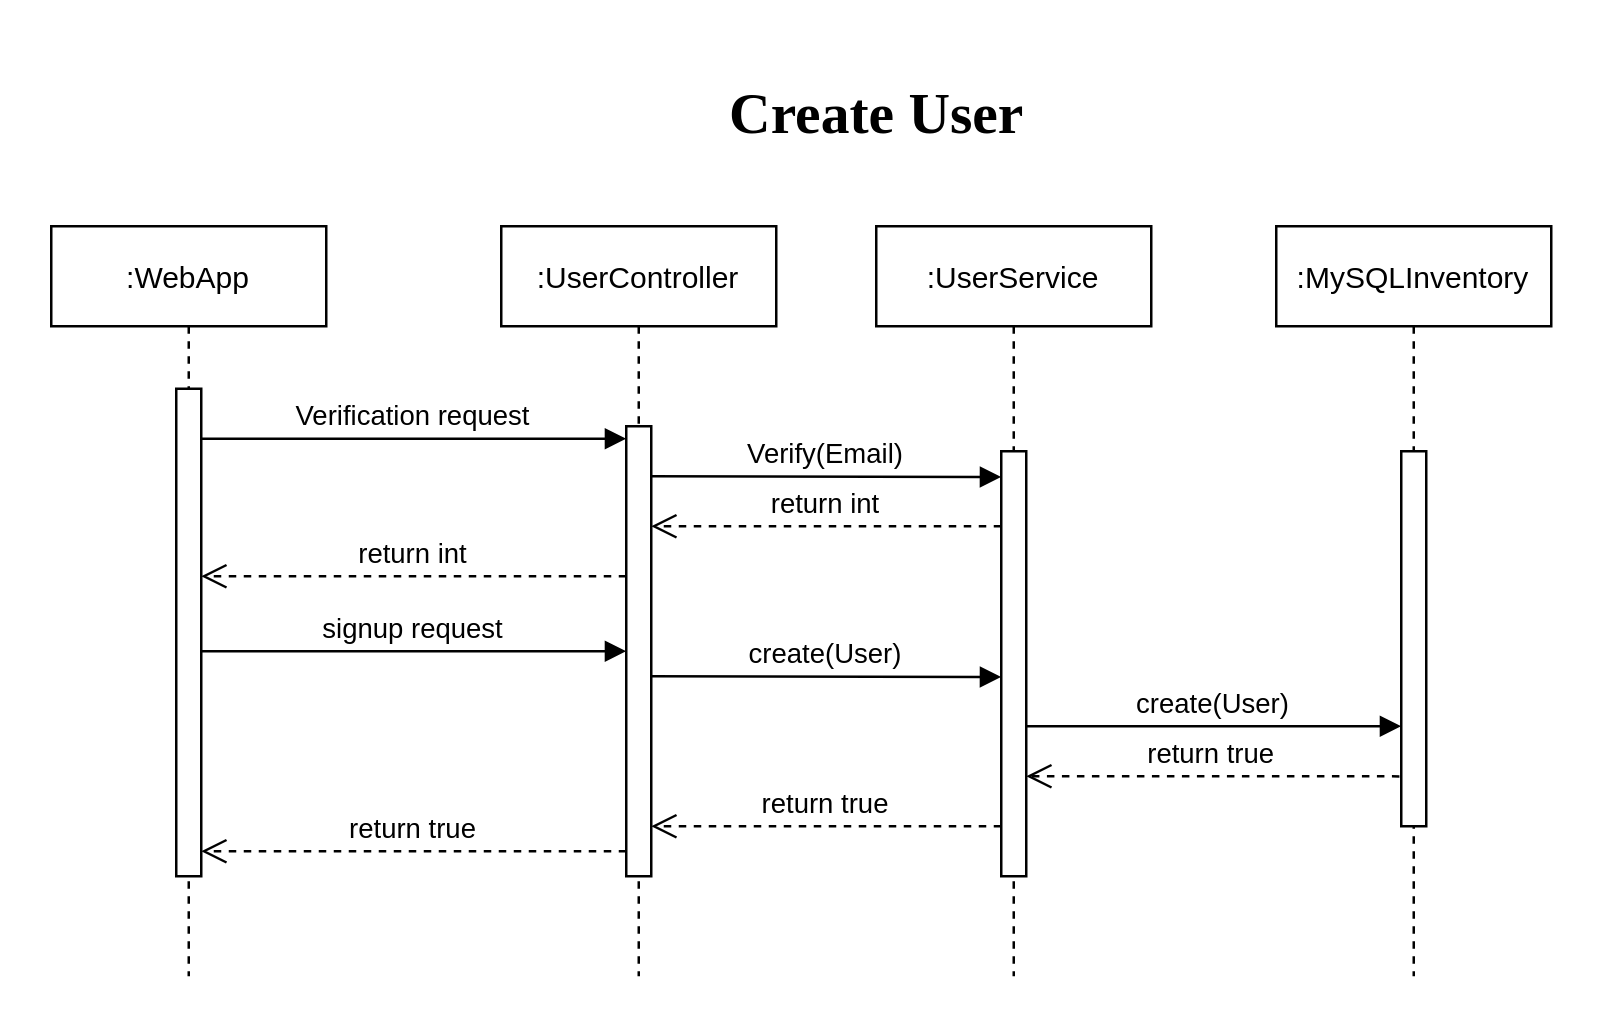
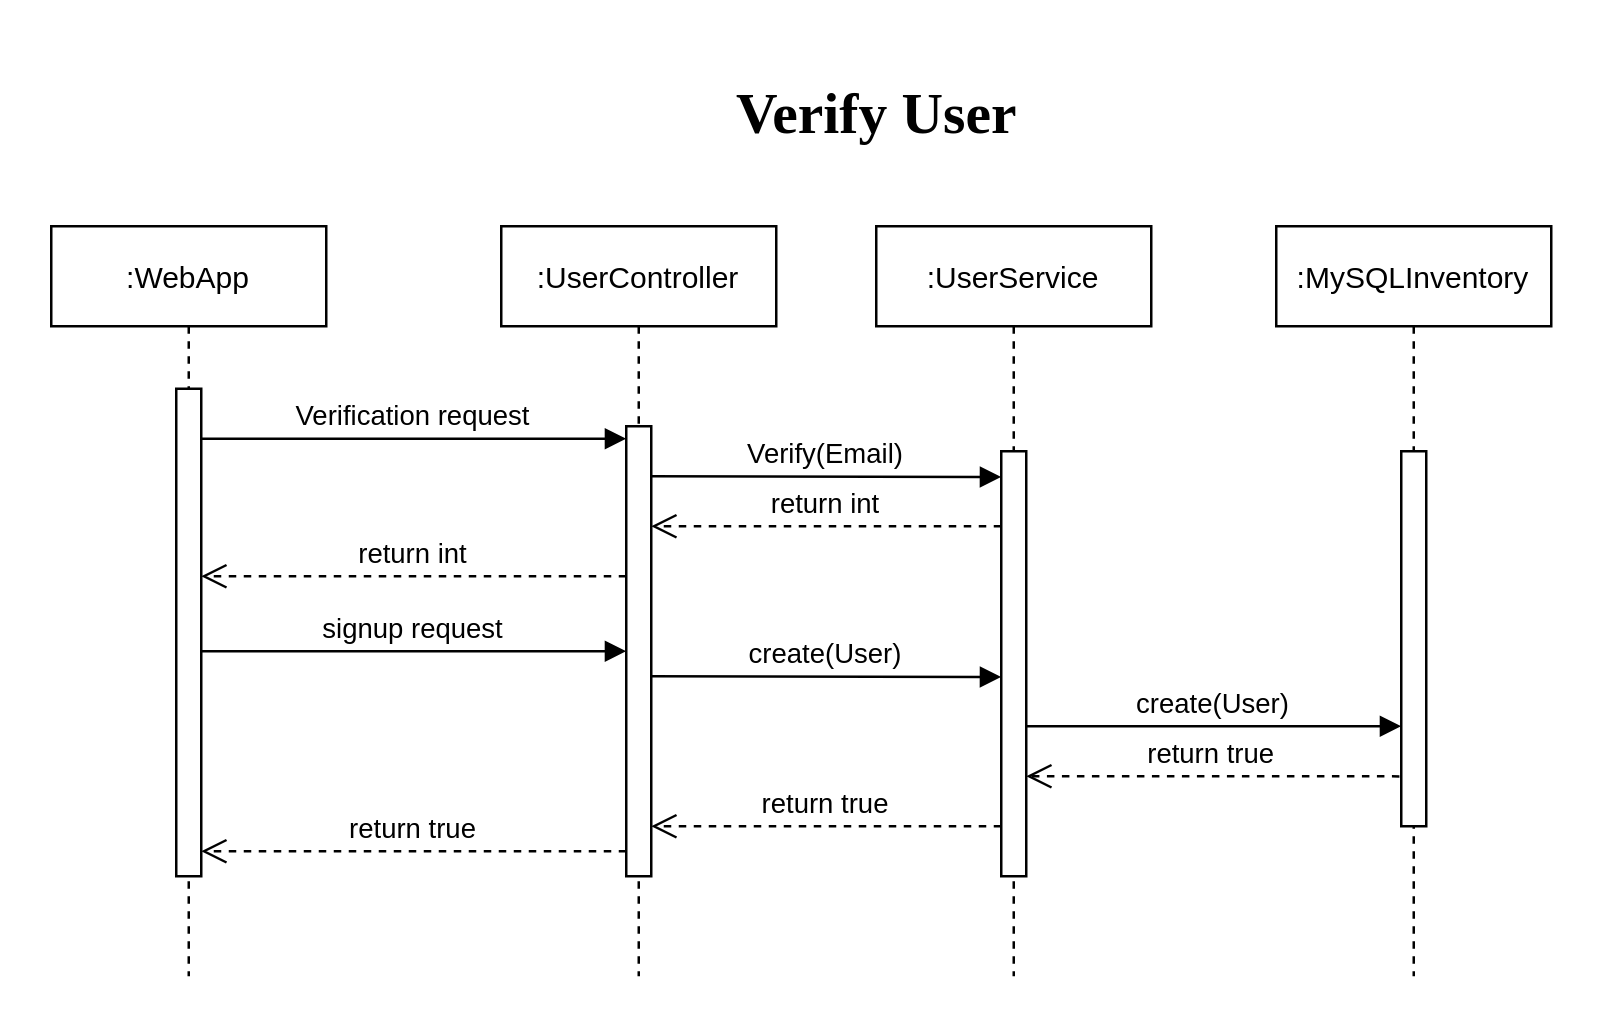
(878, 114) -> (878, 114)
